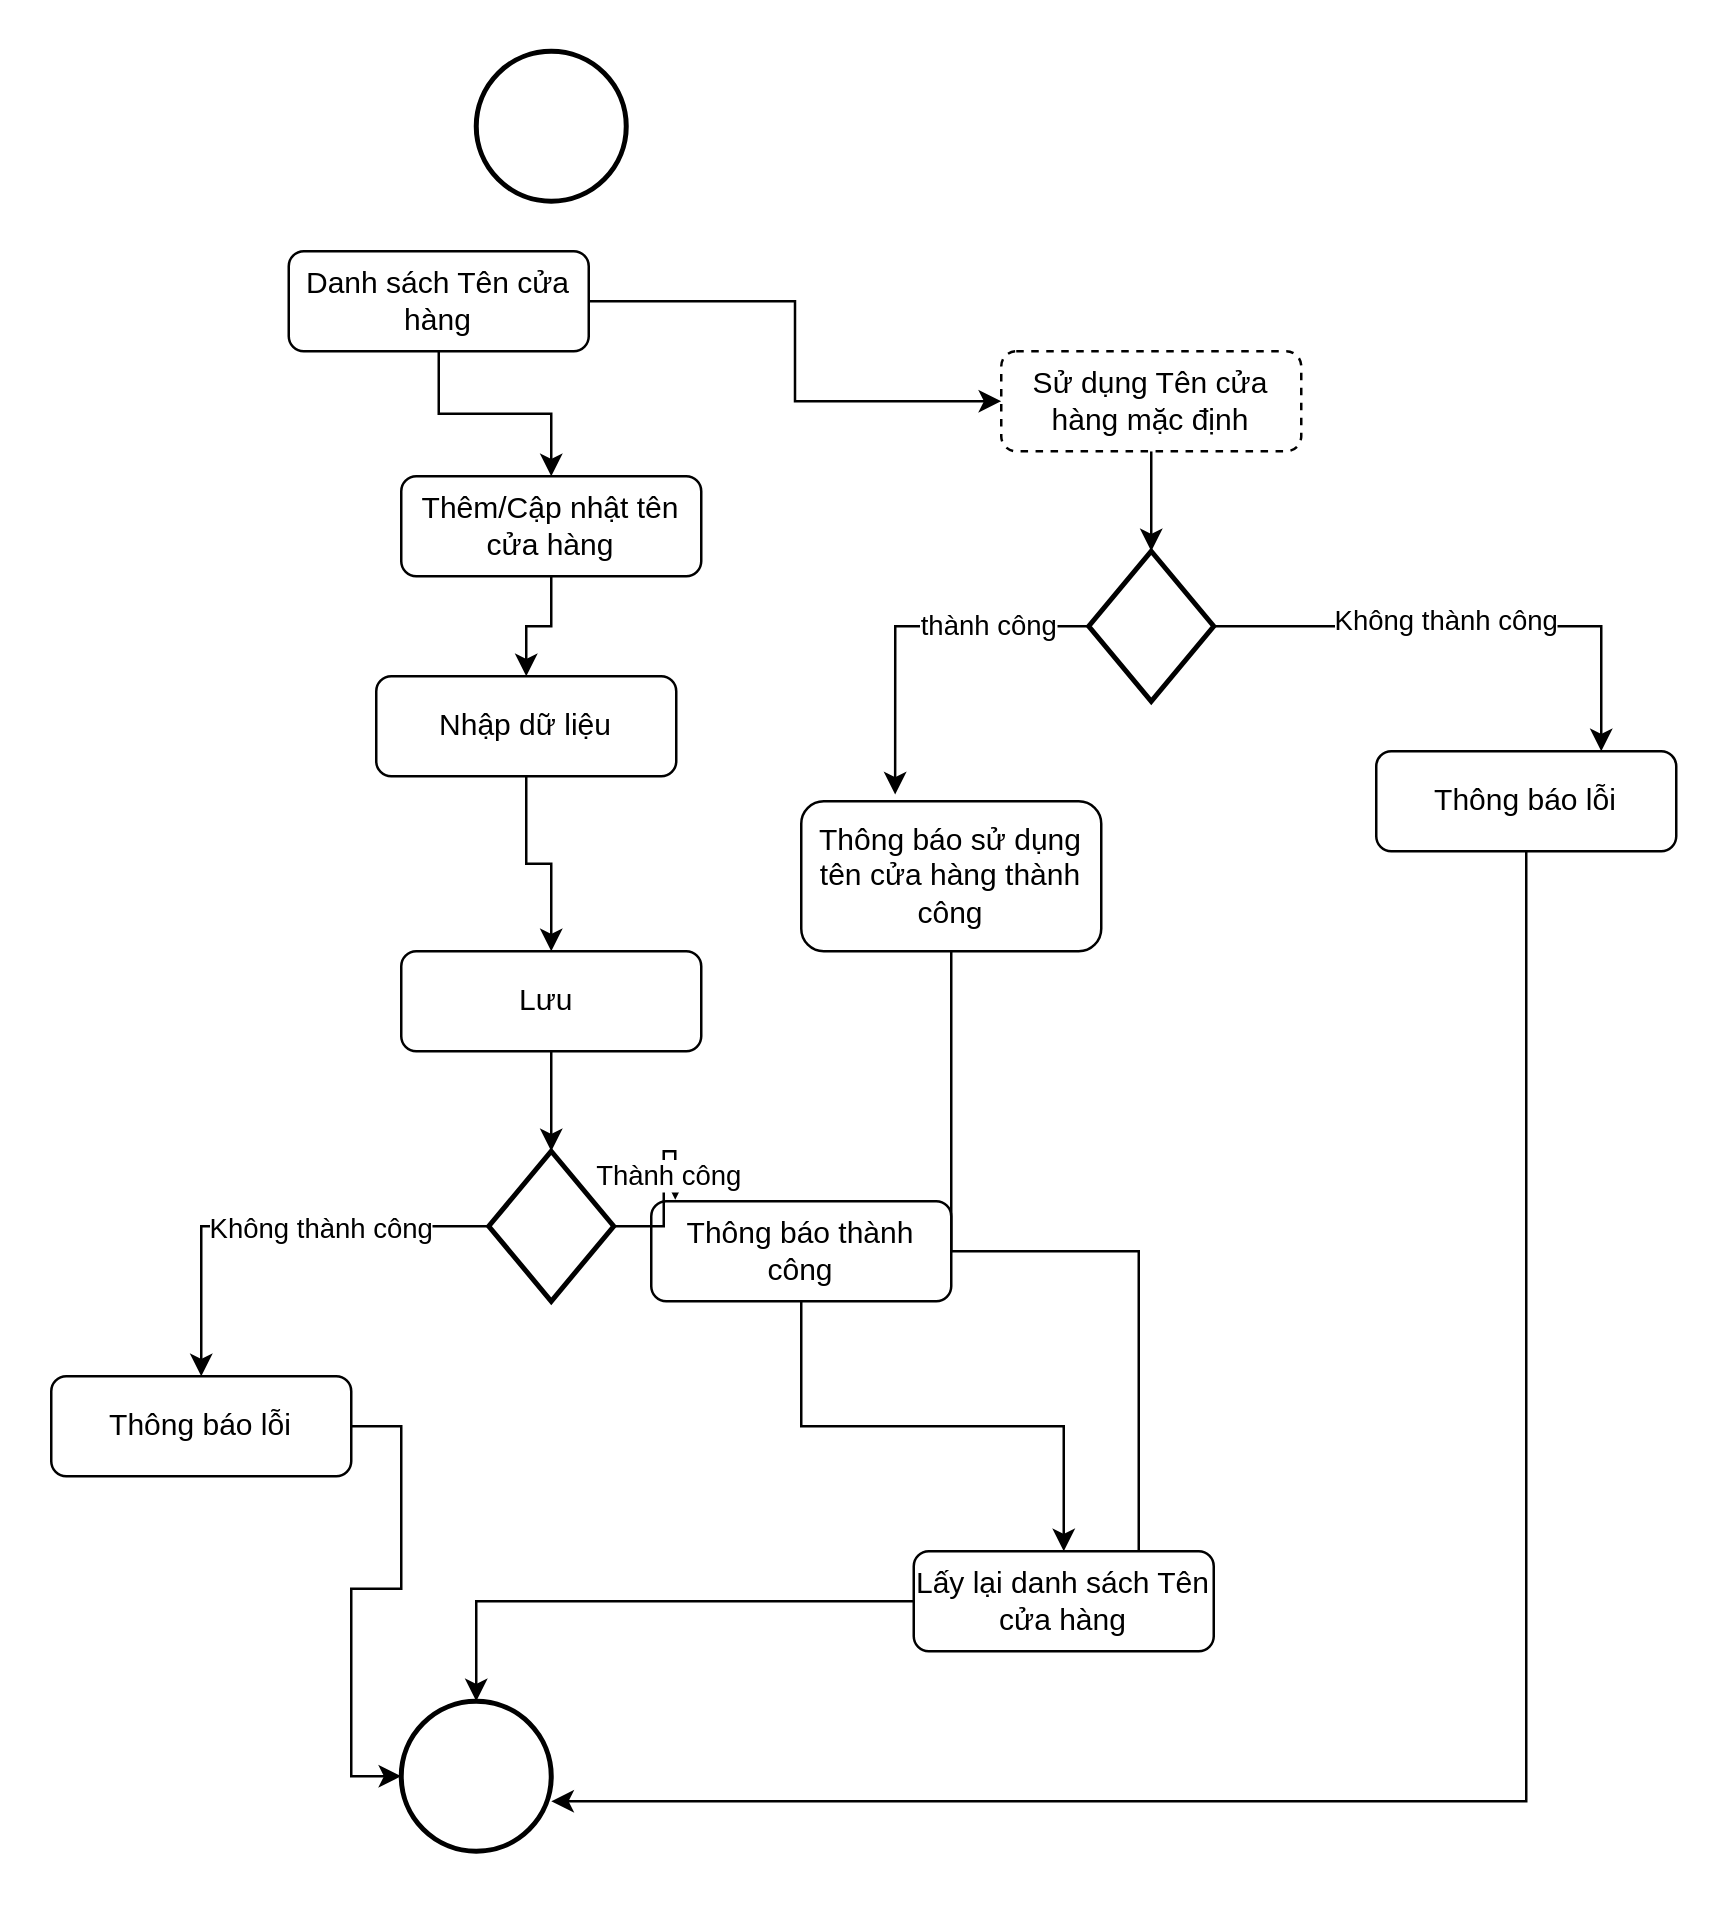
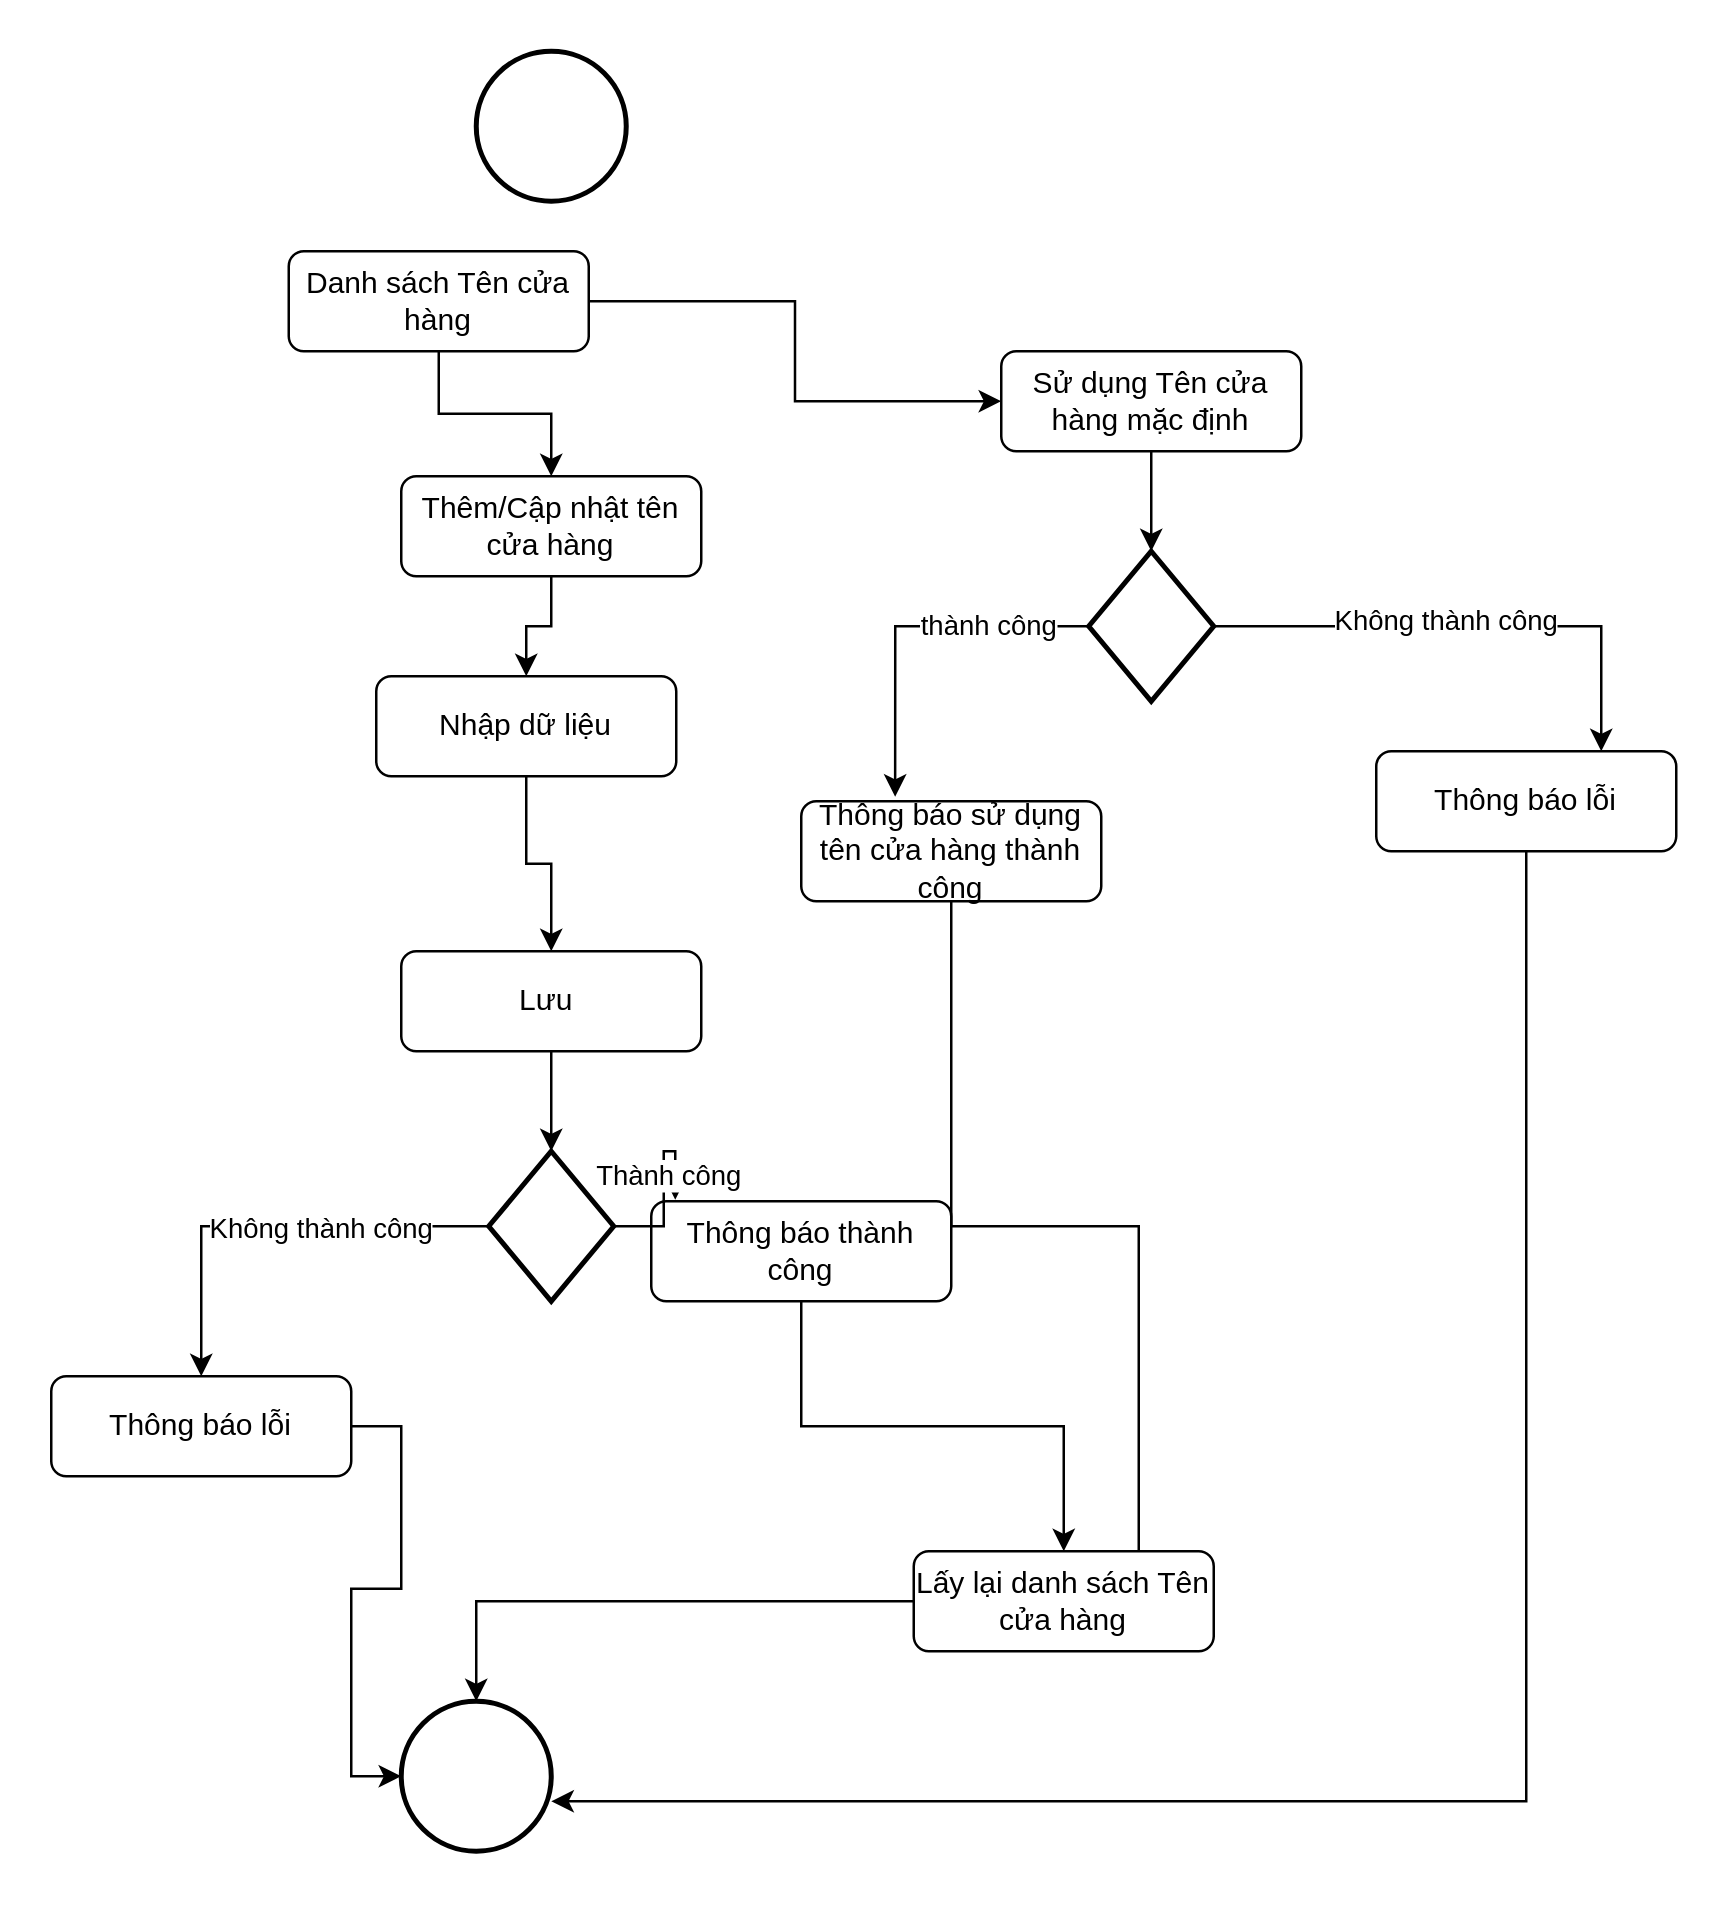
(1151, 401) -> (1151, 401)
(951, 876) -> (951, 851)
